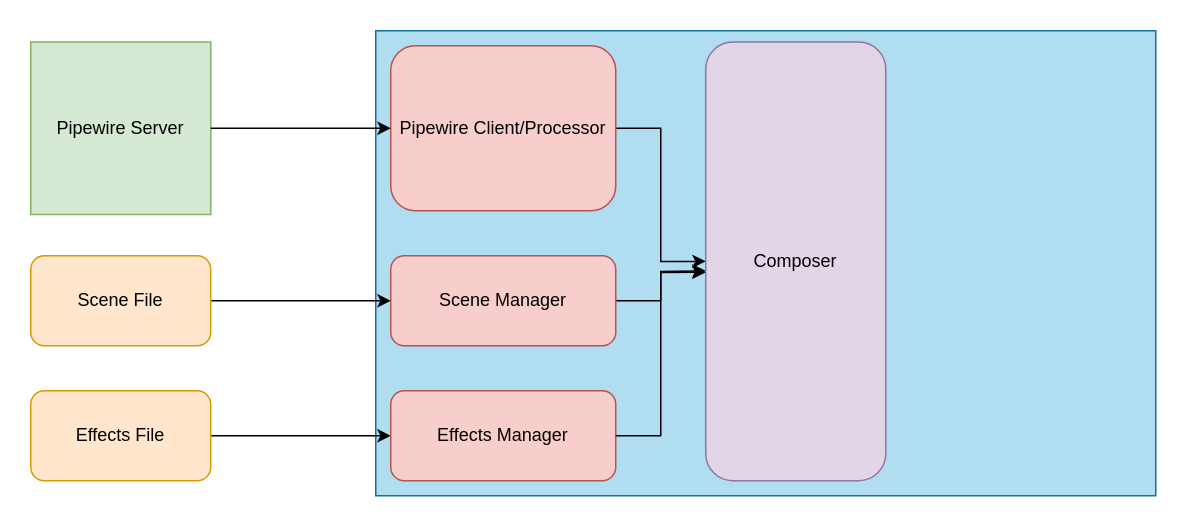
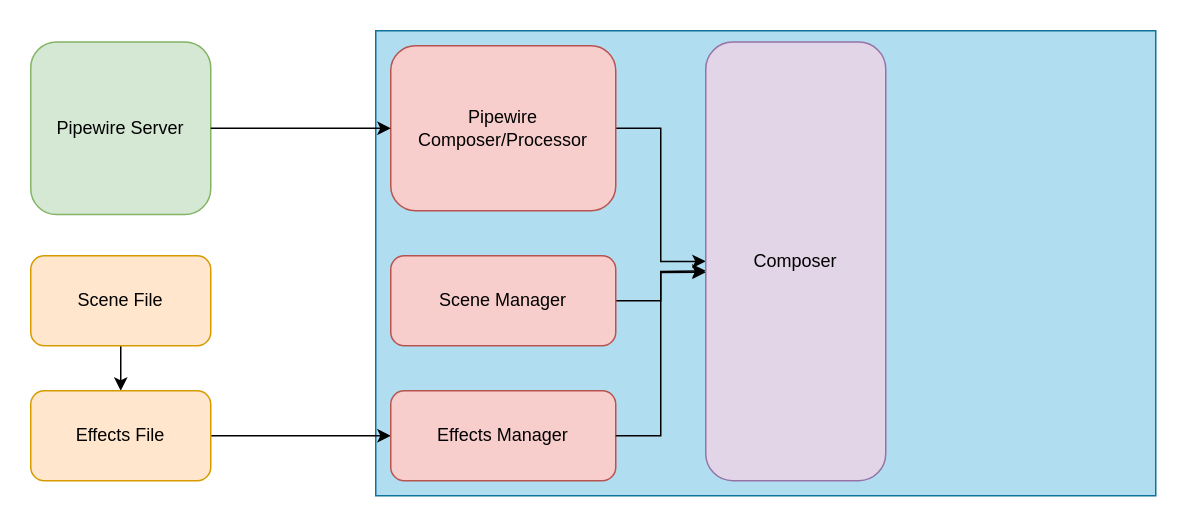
(121, 128) -> (121, 128)
(503, 128) -> (503, 128)
(296, 301) -> (121, 374)
